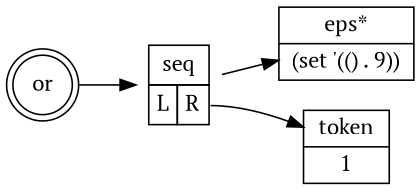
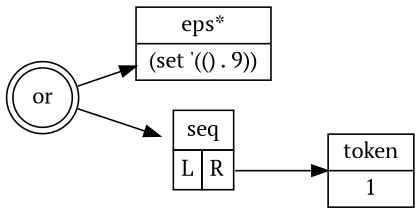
(242, 69) -> (99, 79)
